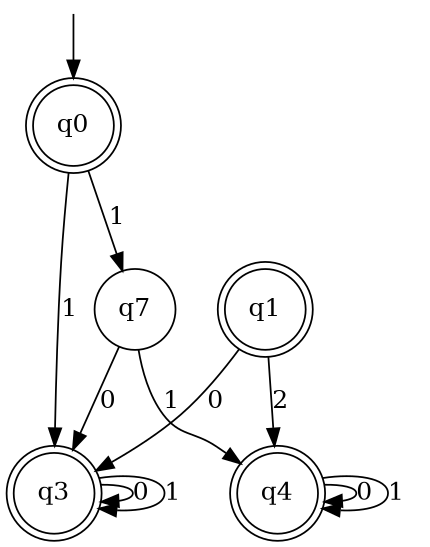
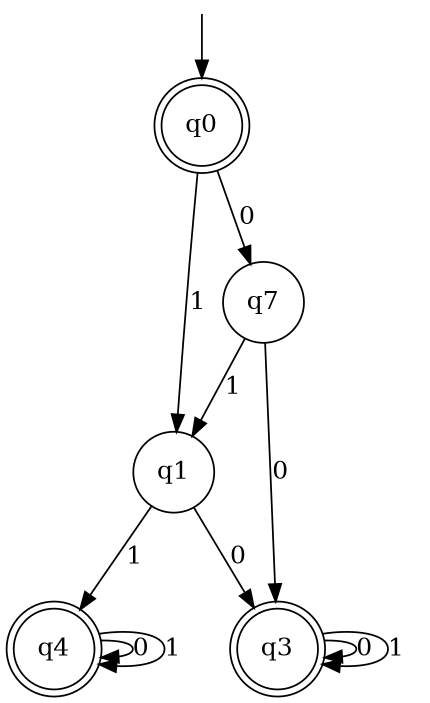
(117, 218) -> (248, 217)
(59, 300) -> (187, 293)
(265, 309) -> (174, 472)
(281, 401) -> (135, 557)
(162, 413) -> (223, 380)
